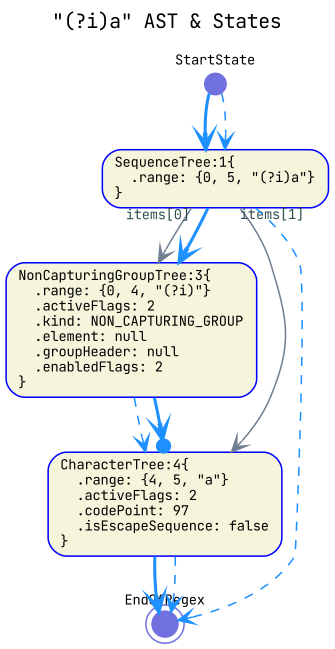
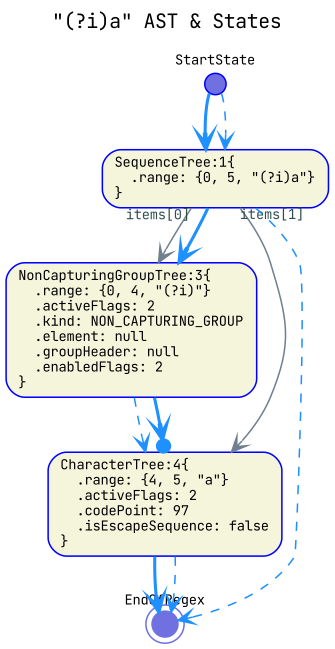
(215, 84) -> (215, 84)
